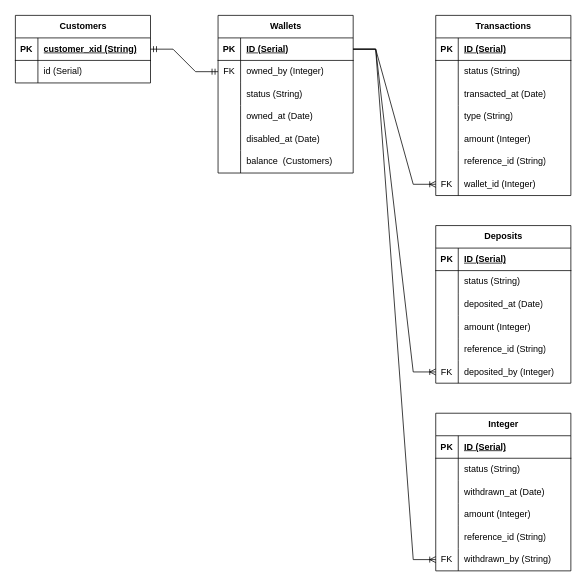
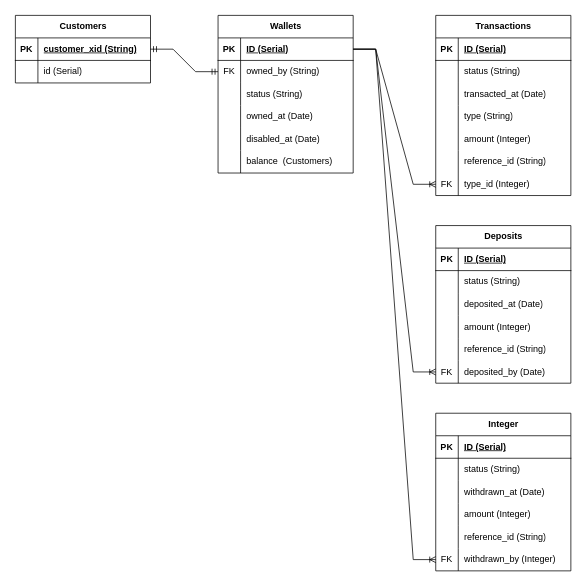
(291, 72) -> (287, 72)
(507, 184) -> (504, 184)
(517, 372) -> (509, 372)
(513, 559) -> (517, 559)
